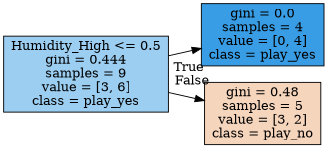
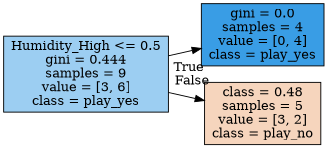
(263, 113) -> (263, 113)
